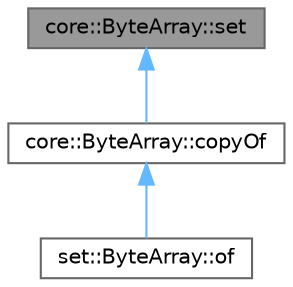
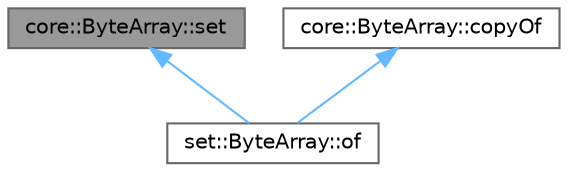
(146, 96) -> (208, 92)
